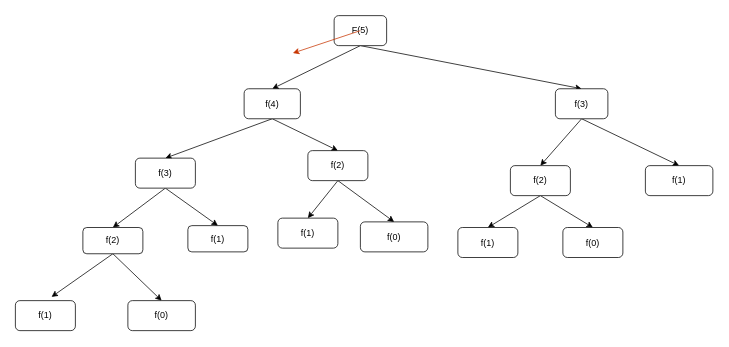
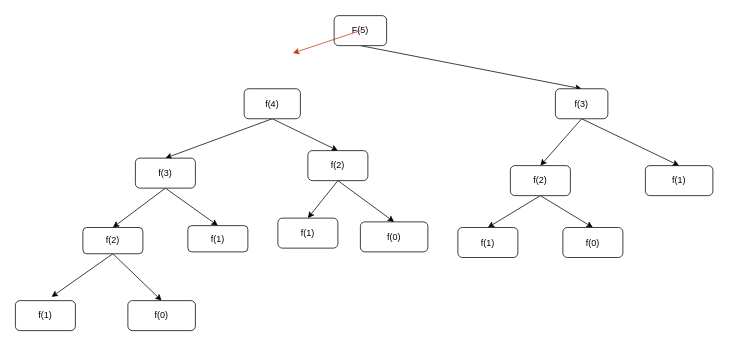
(318, 66) -> none
